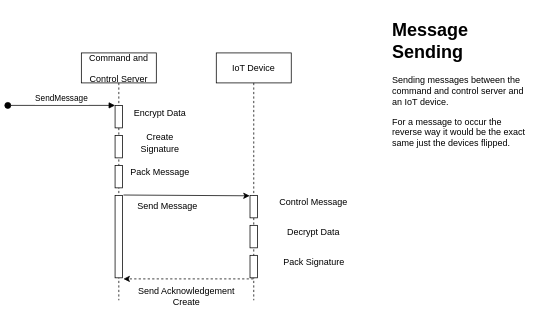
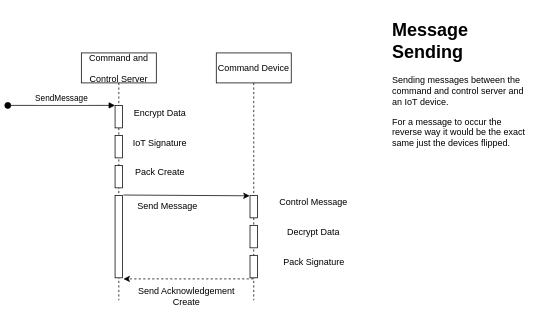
(254, 68) -> (254, 68)
(160, 143) -> (160, 143)
(160, 173) -> (160, 173)
